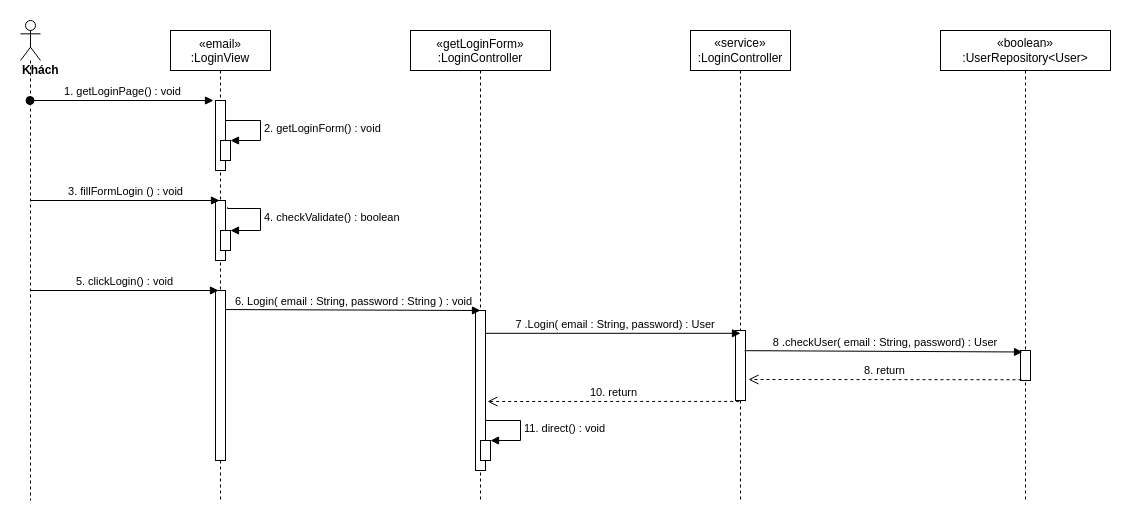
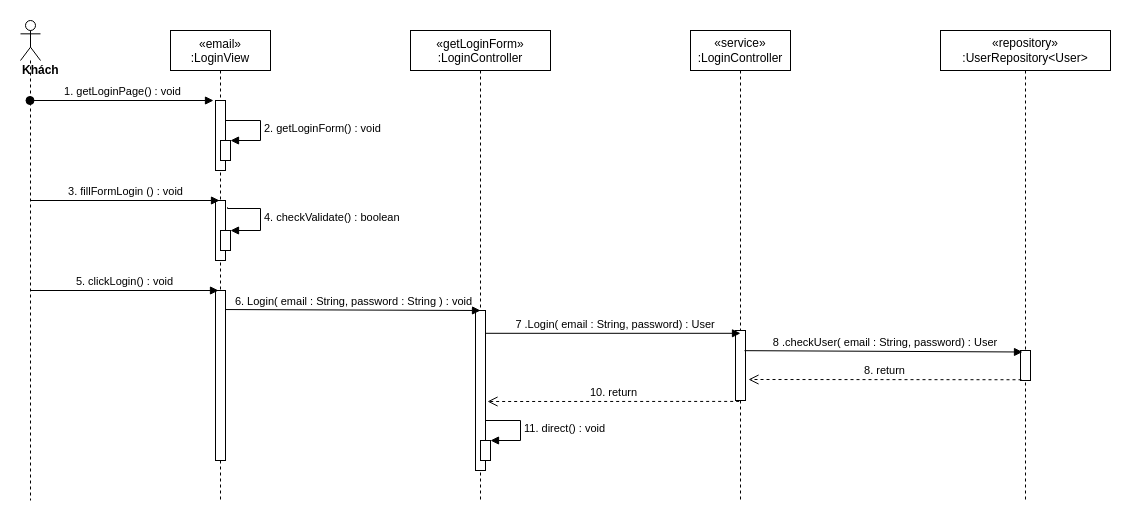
(1026, 51) -> (1026, 51)
